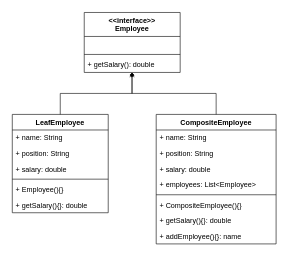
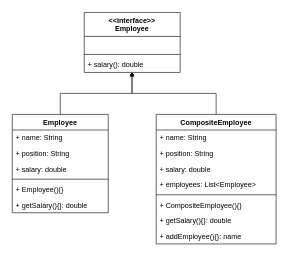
(125, 65) -> (119, 65)
(60, 122) -> (60, 122)
